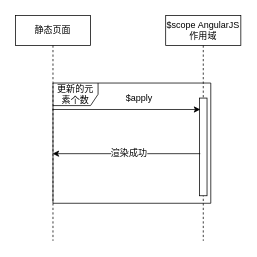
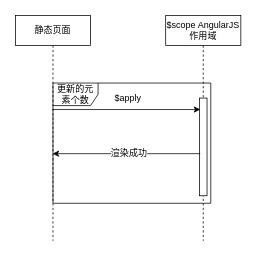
(139, 98) -> (128, 98)
